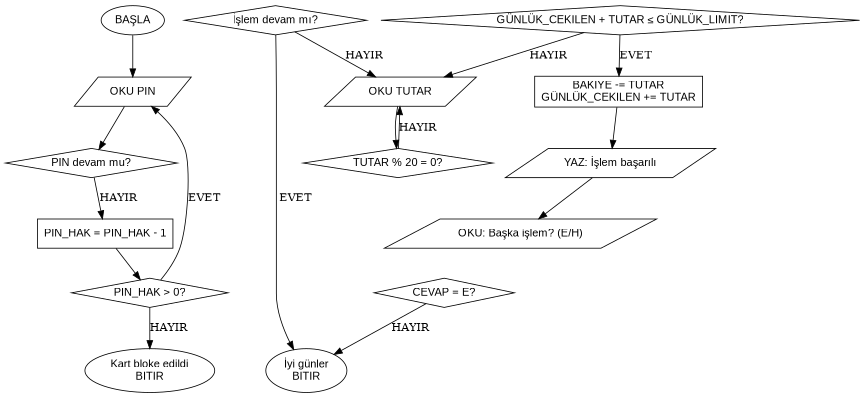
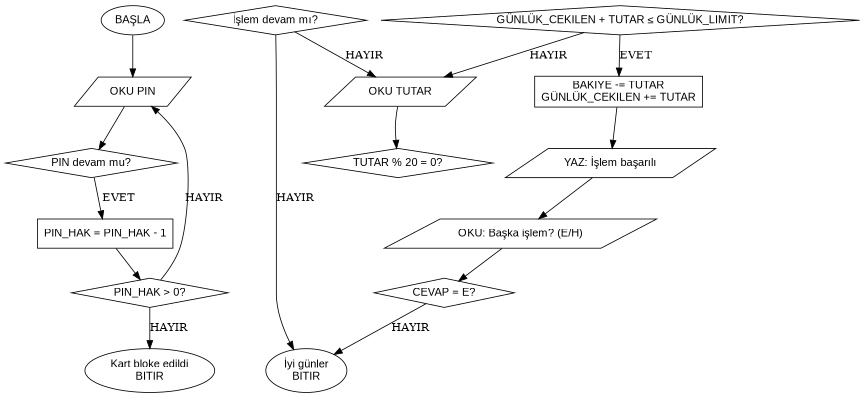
(399, 132) -> none
(119, 198) -> (119, 198)
(204, 198) -> (204, 198)
(295, 198) -> (295, 198)
none -> (484, 262)
